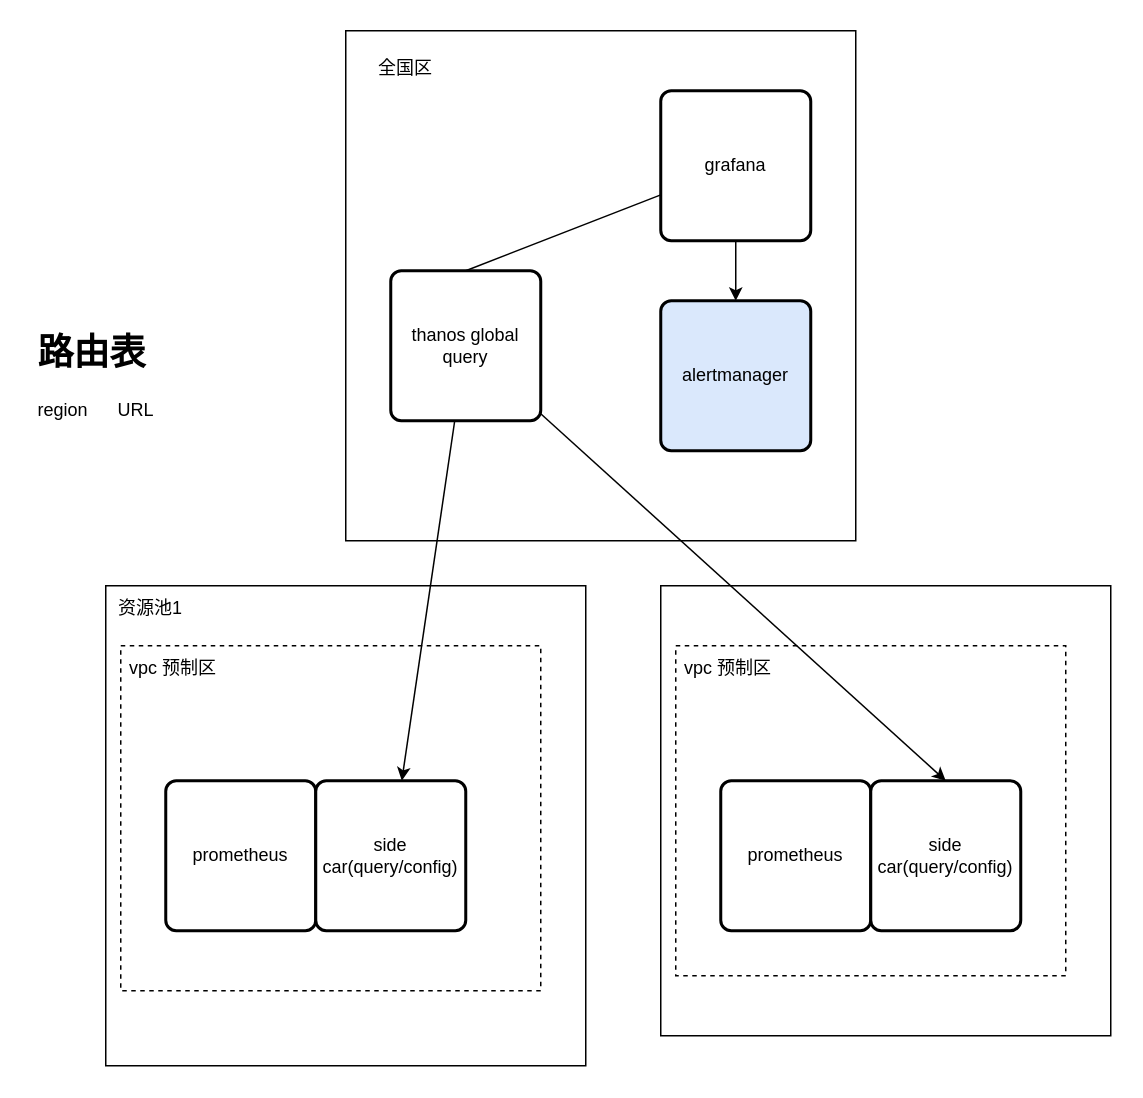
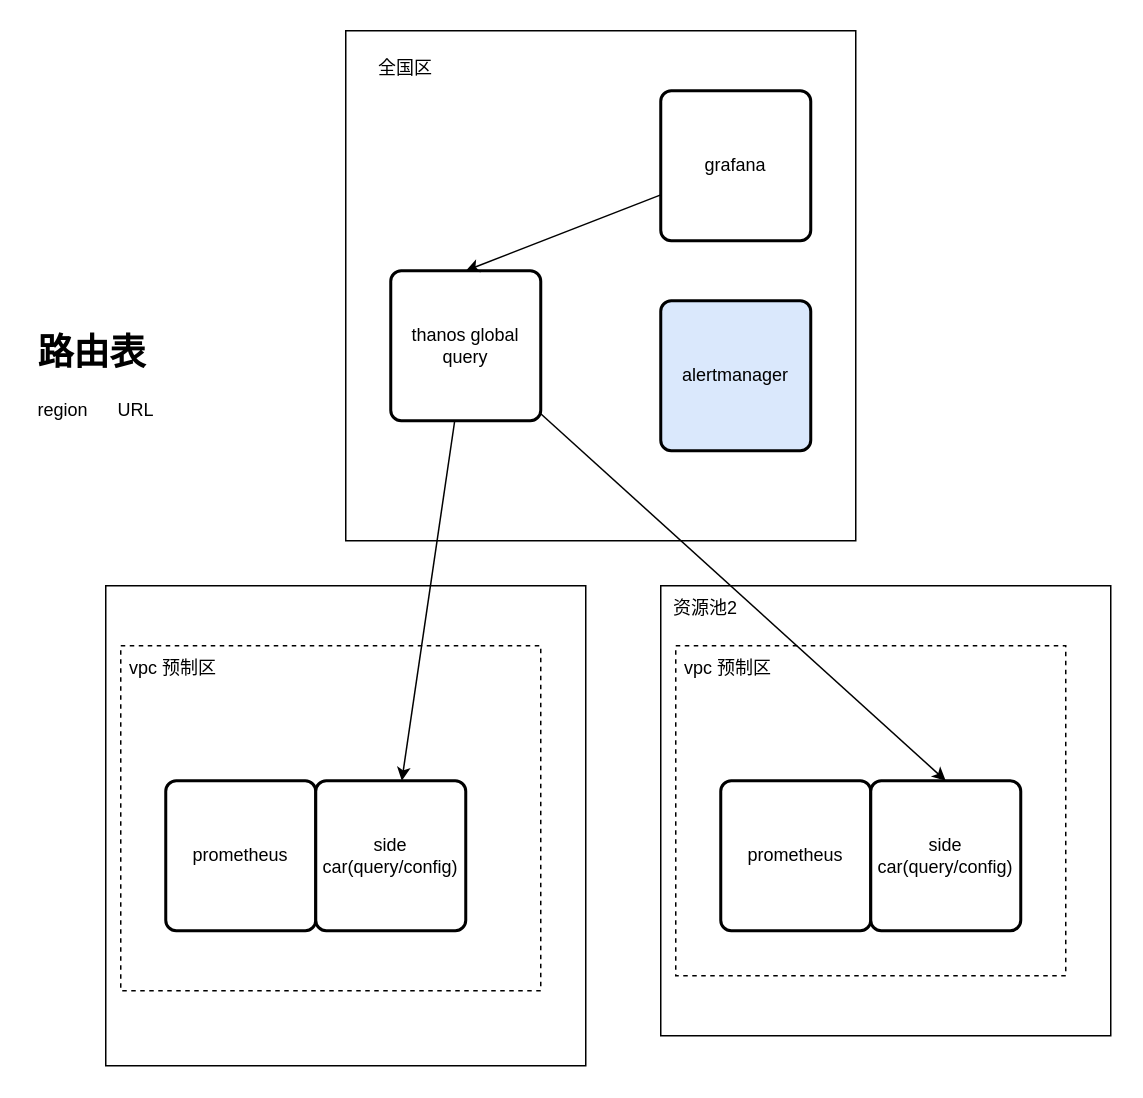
(736, 266) -> none
(472, 268) -> (477, 267)
(151, 608) -> none
none -> (706, 608)
